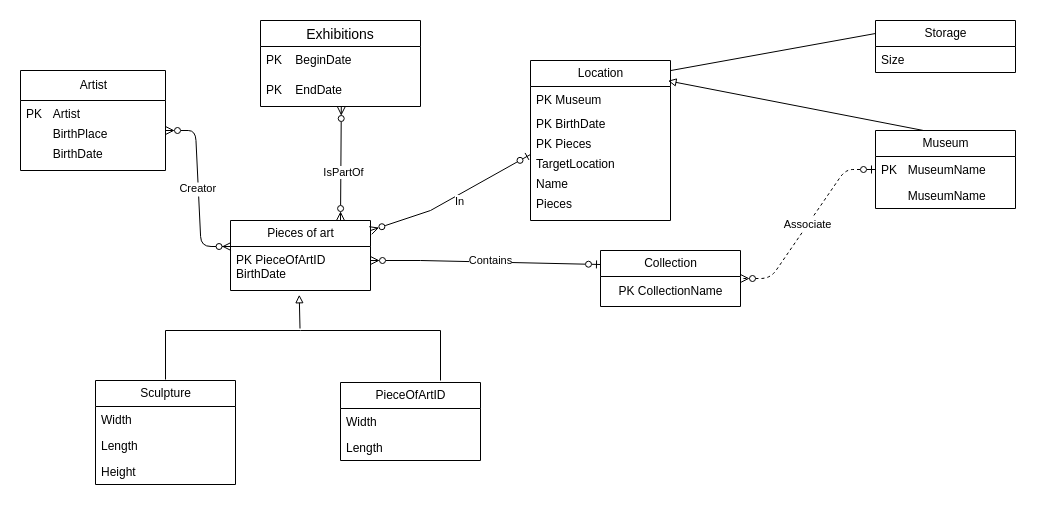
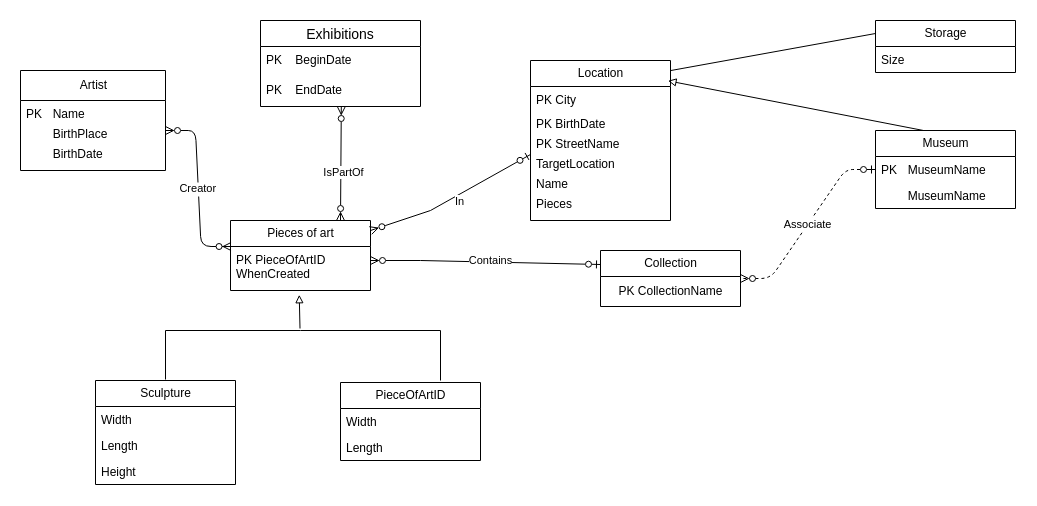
(565, 101) -> (557, 101)
(55, 115) -> (50, 115)
(564, 145) -> (579, 145)
(284, 268) -> (284, 268)
